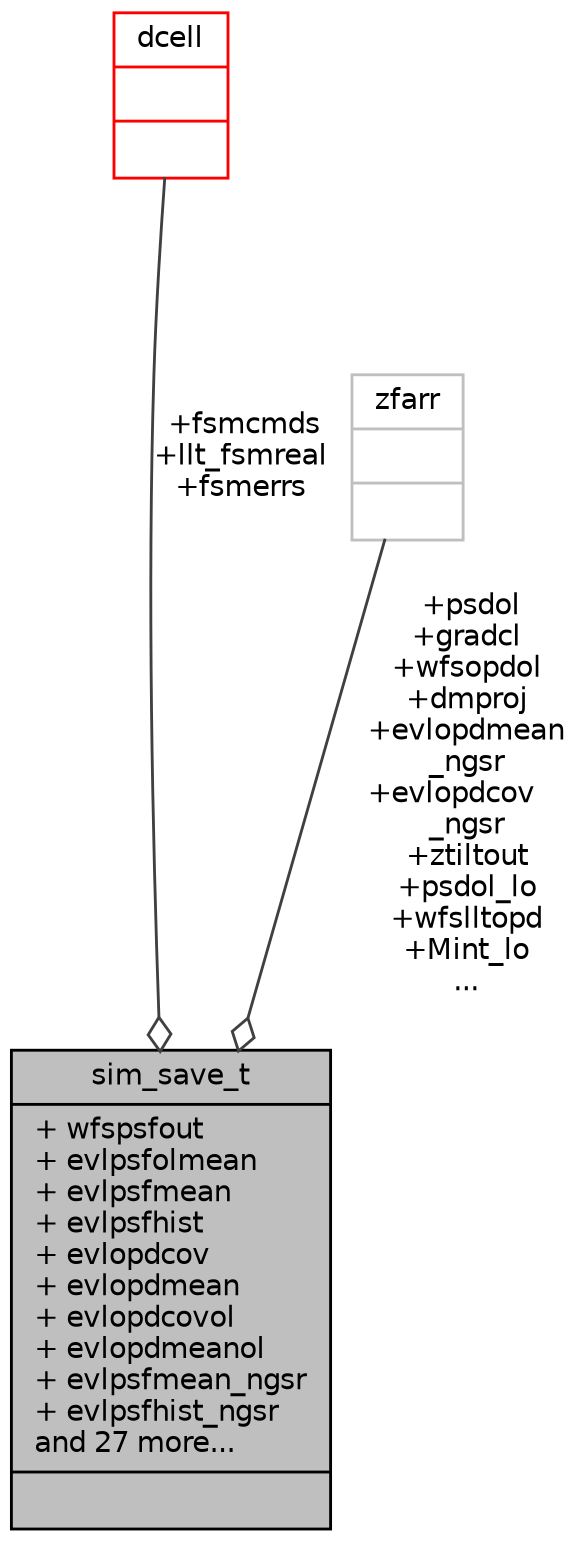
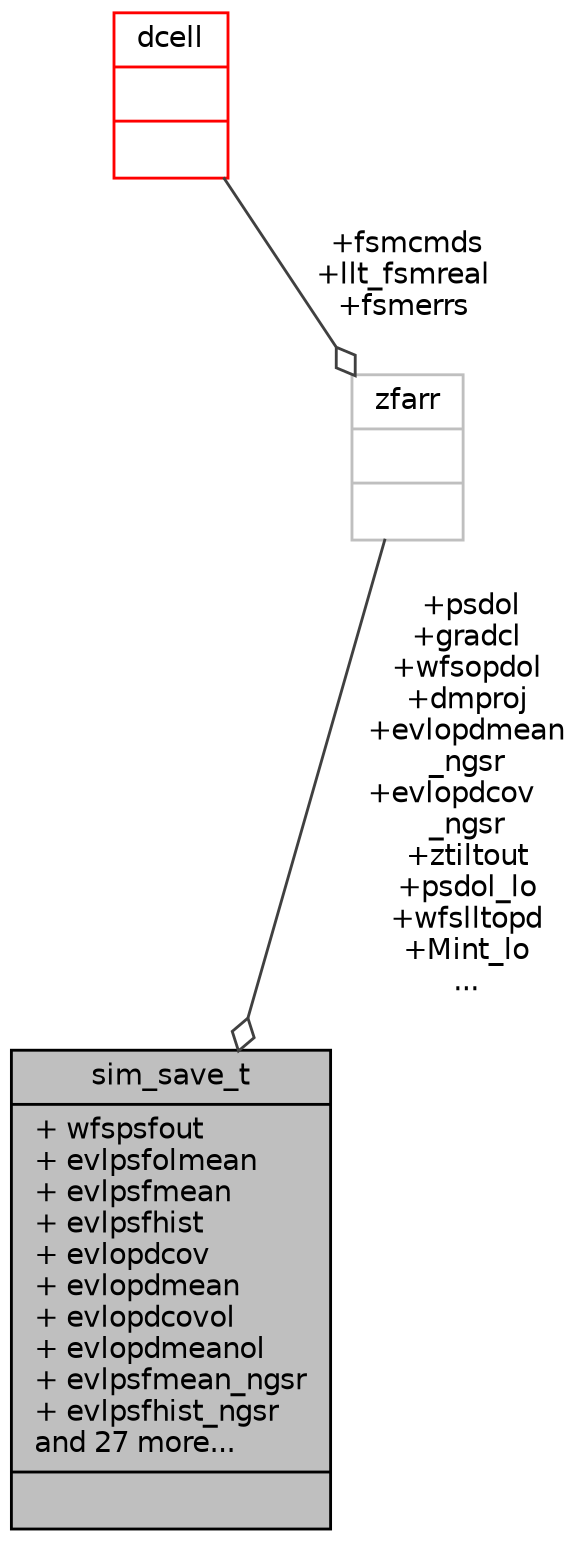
(151, 597) -> (280, 262)
